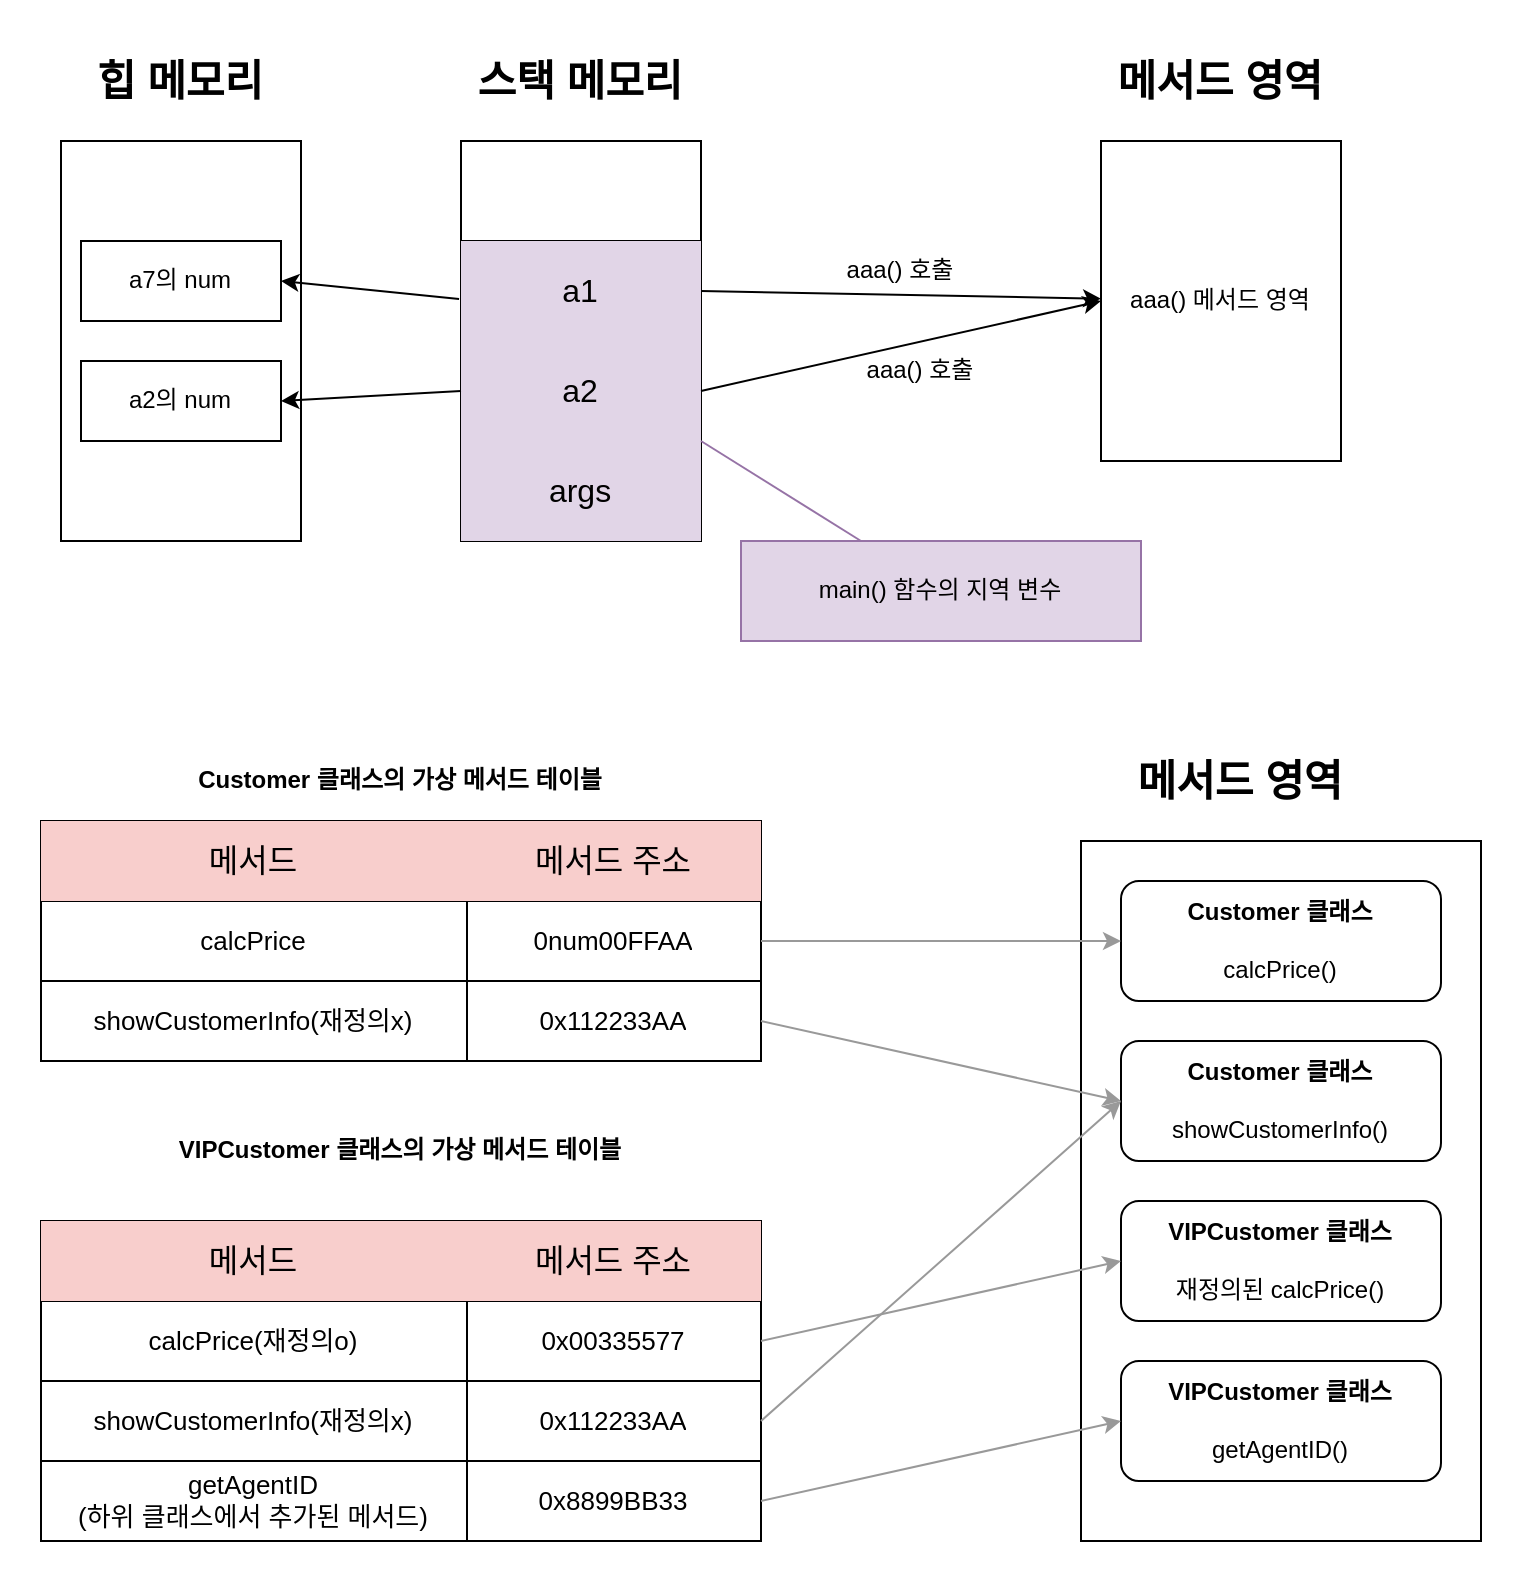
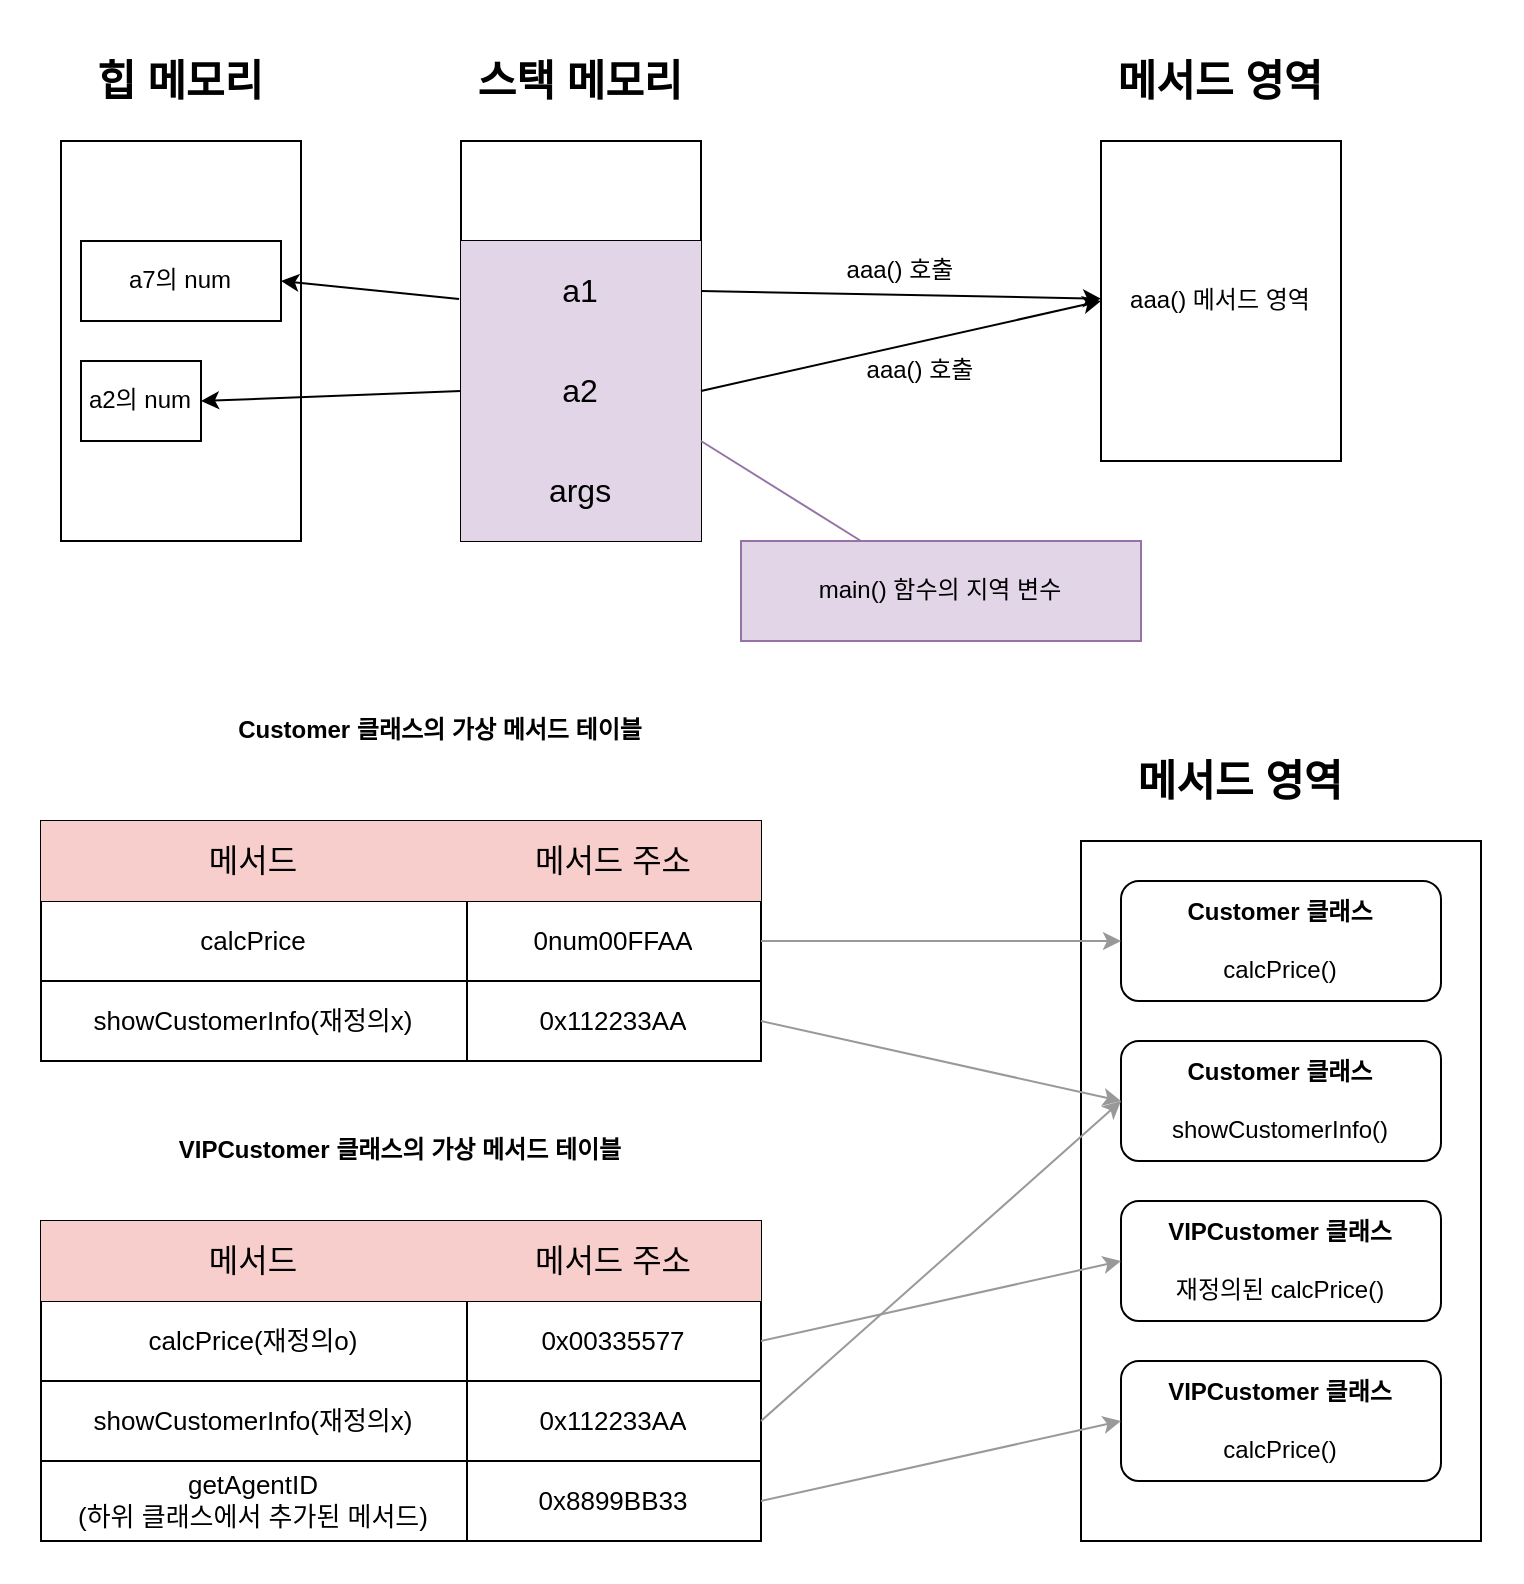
(181, 401) -> (141, 401)
(401, 781) -> (441, 731)
(1281, 1421) -> (1281, 1421)
